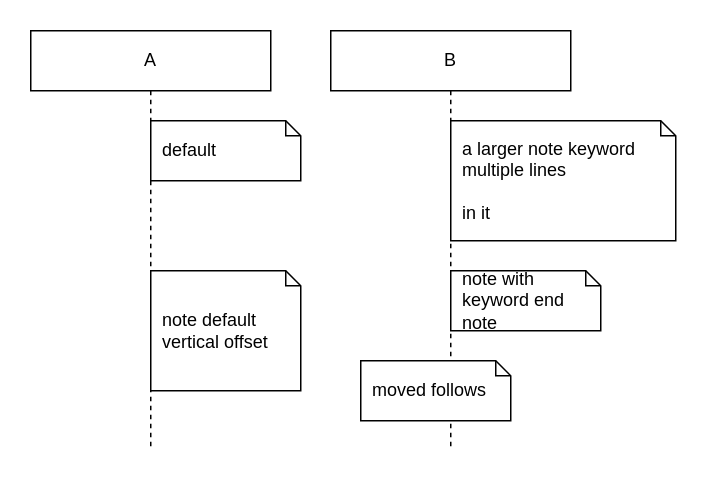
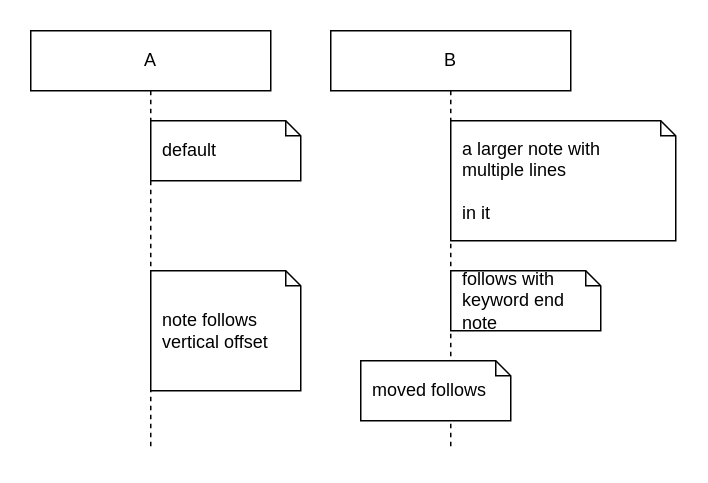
(559, 181) -> (542, 181)
(527, 301) -> (527, 301)
(227, 331) -> (227, 331)
